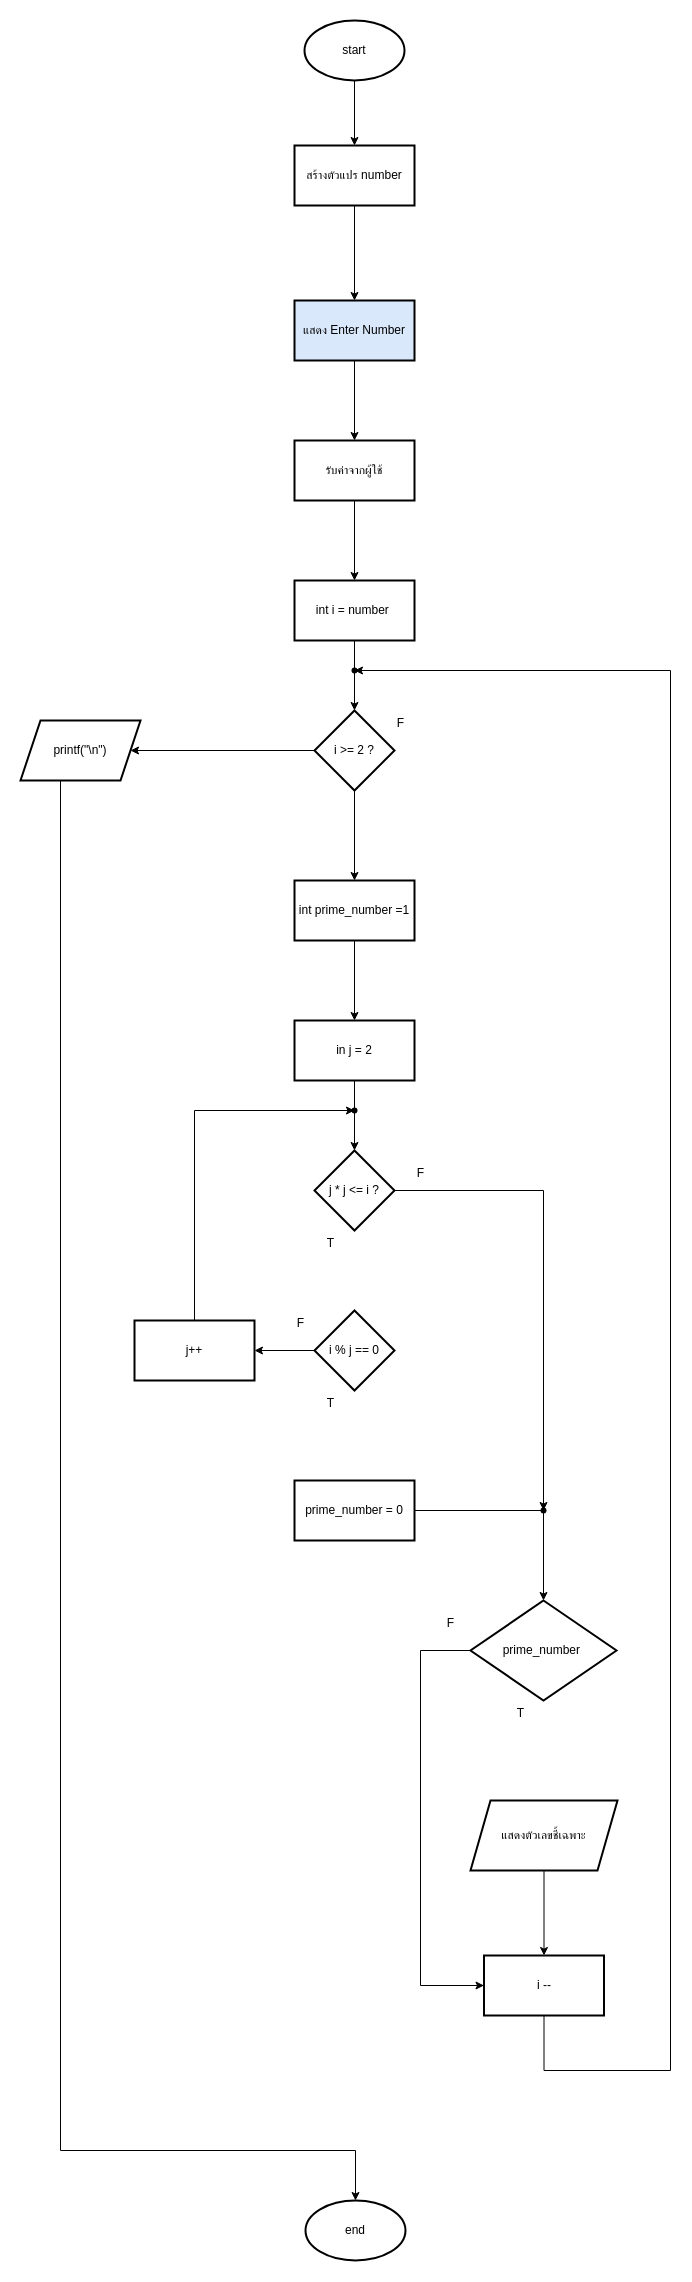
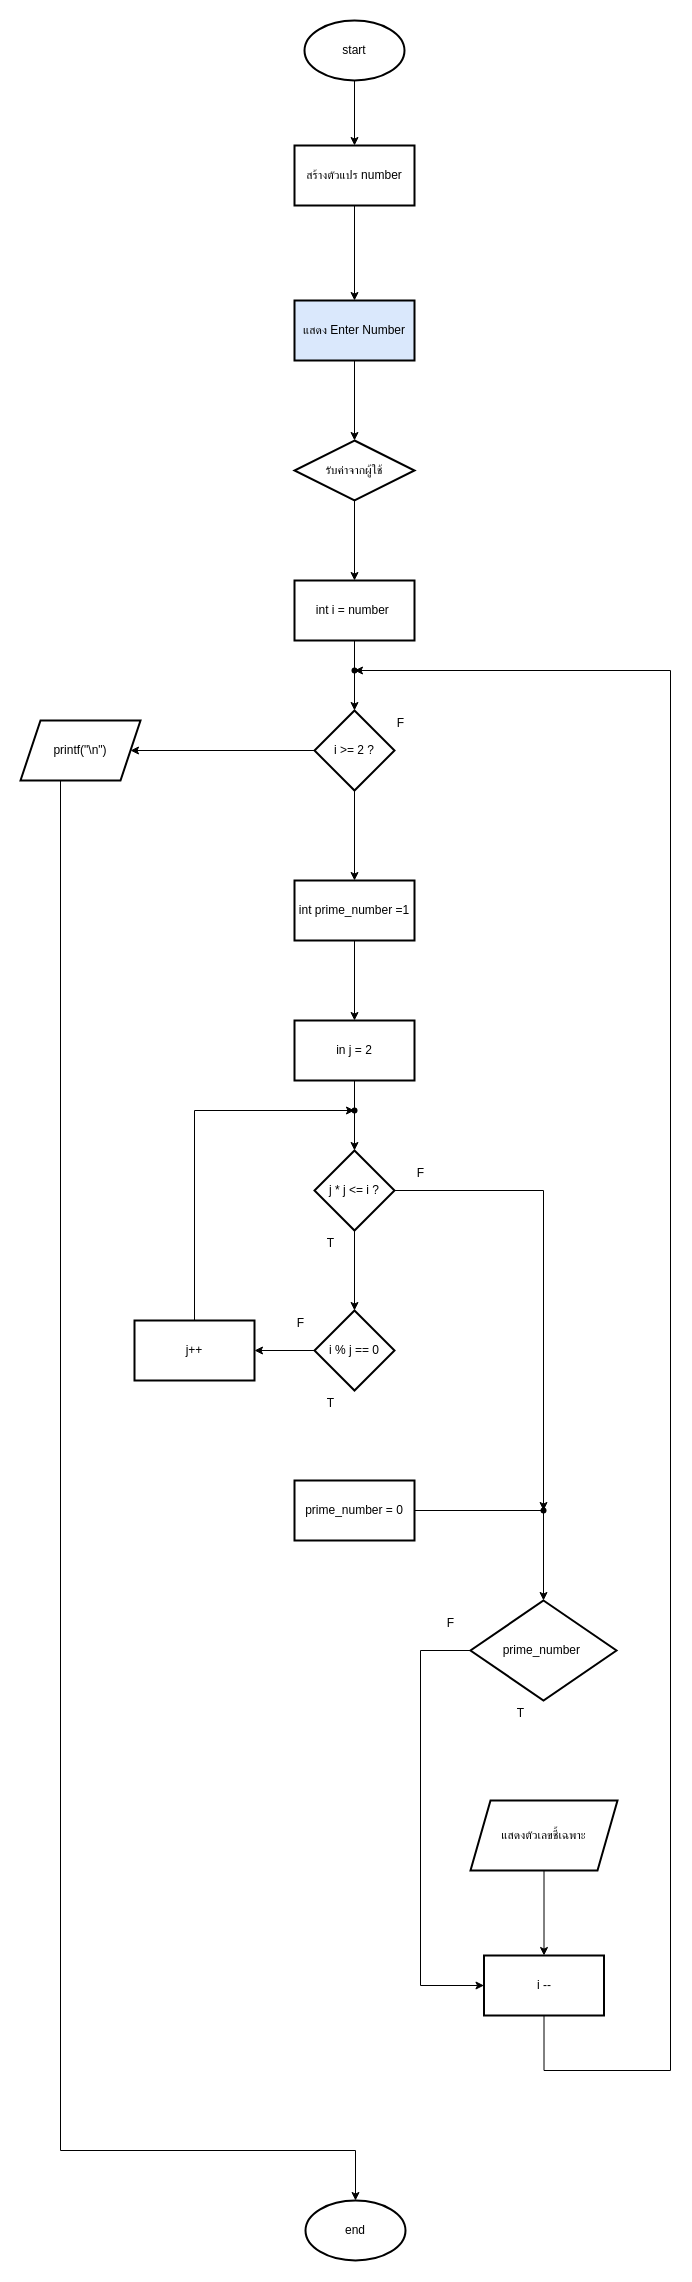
(355, 471) -> (355, 471)
none -> (355, 1267)
